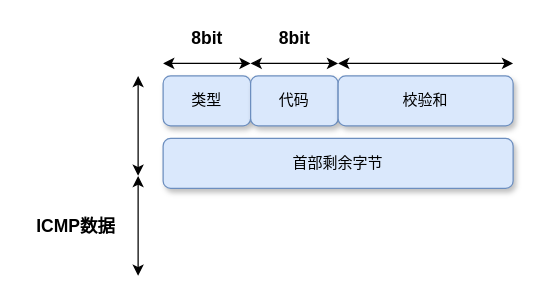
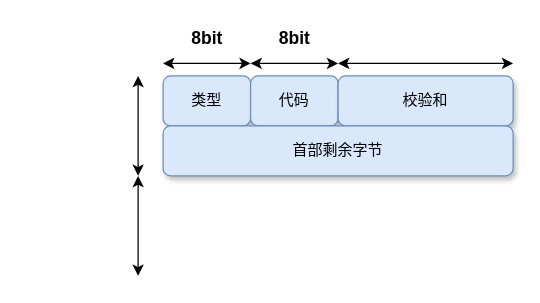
(338, 163) -> (338, 151)
(76, 226) -> none
